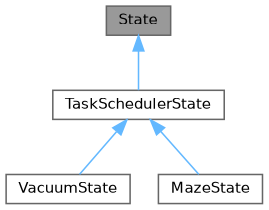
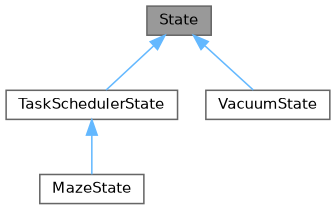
(98, 153) -> (229, 68)
